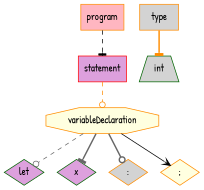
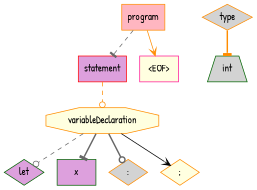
(159, 17) -> (227, 17)
(102, 41) -> (124, 42)
none -> (159, 69)
(77, 172) -> (77, 172)
